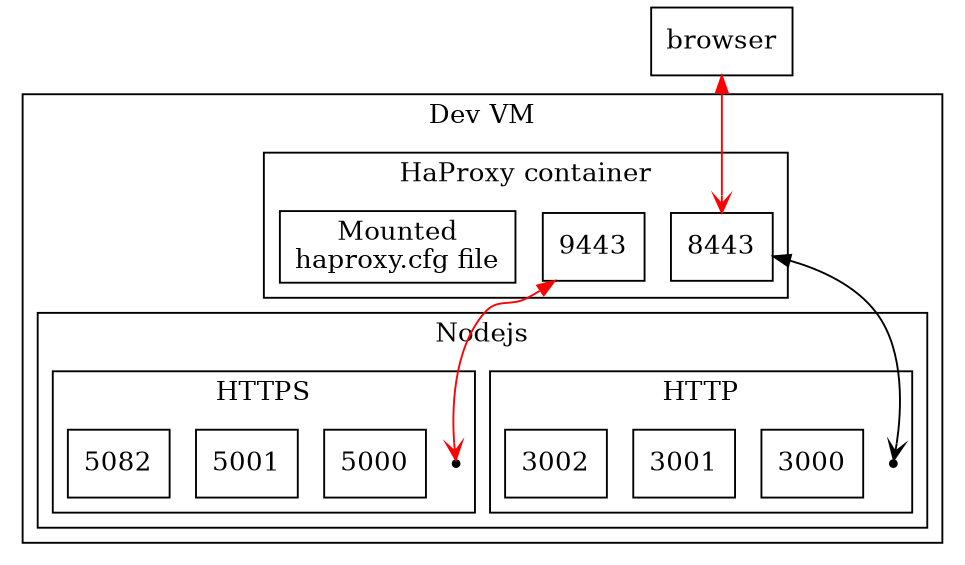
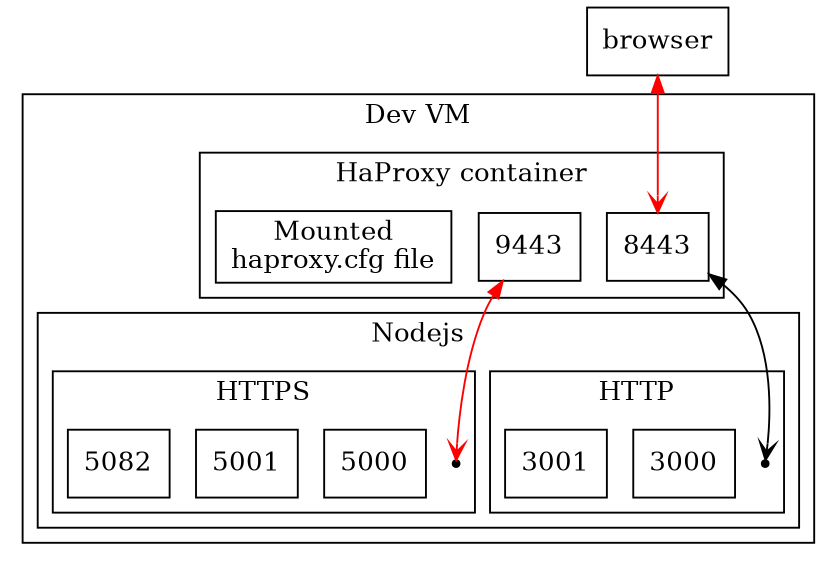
(556, 464) -> none
